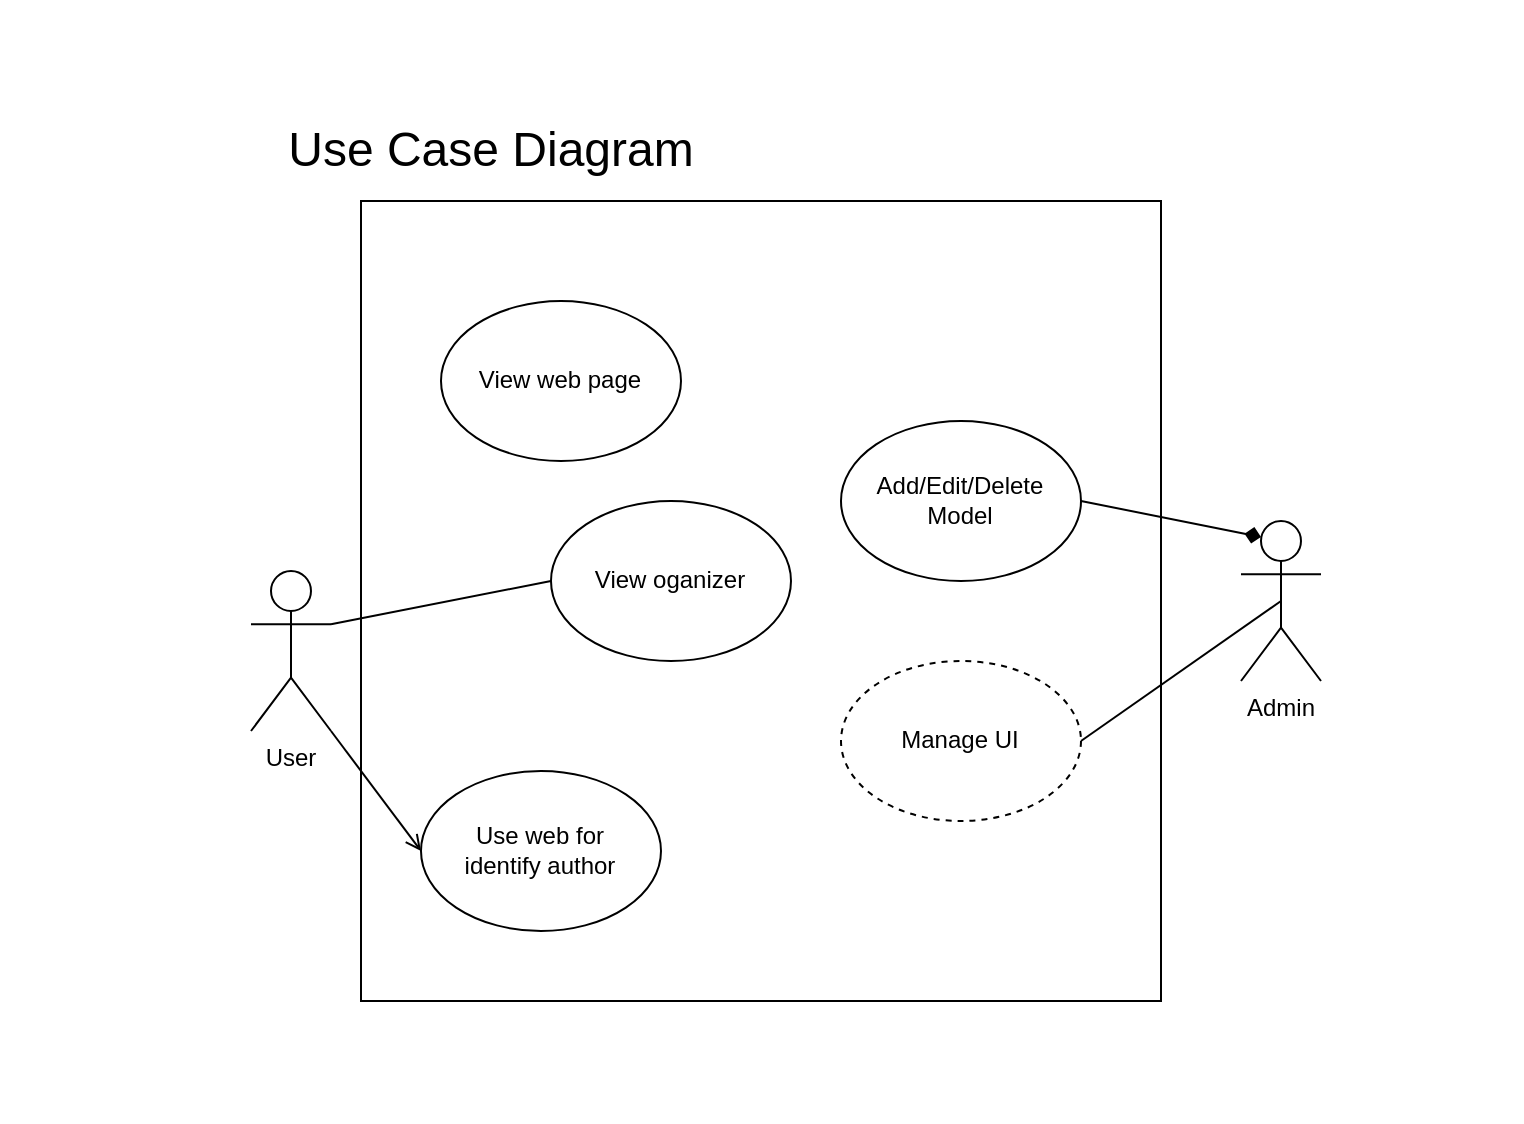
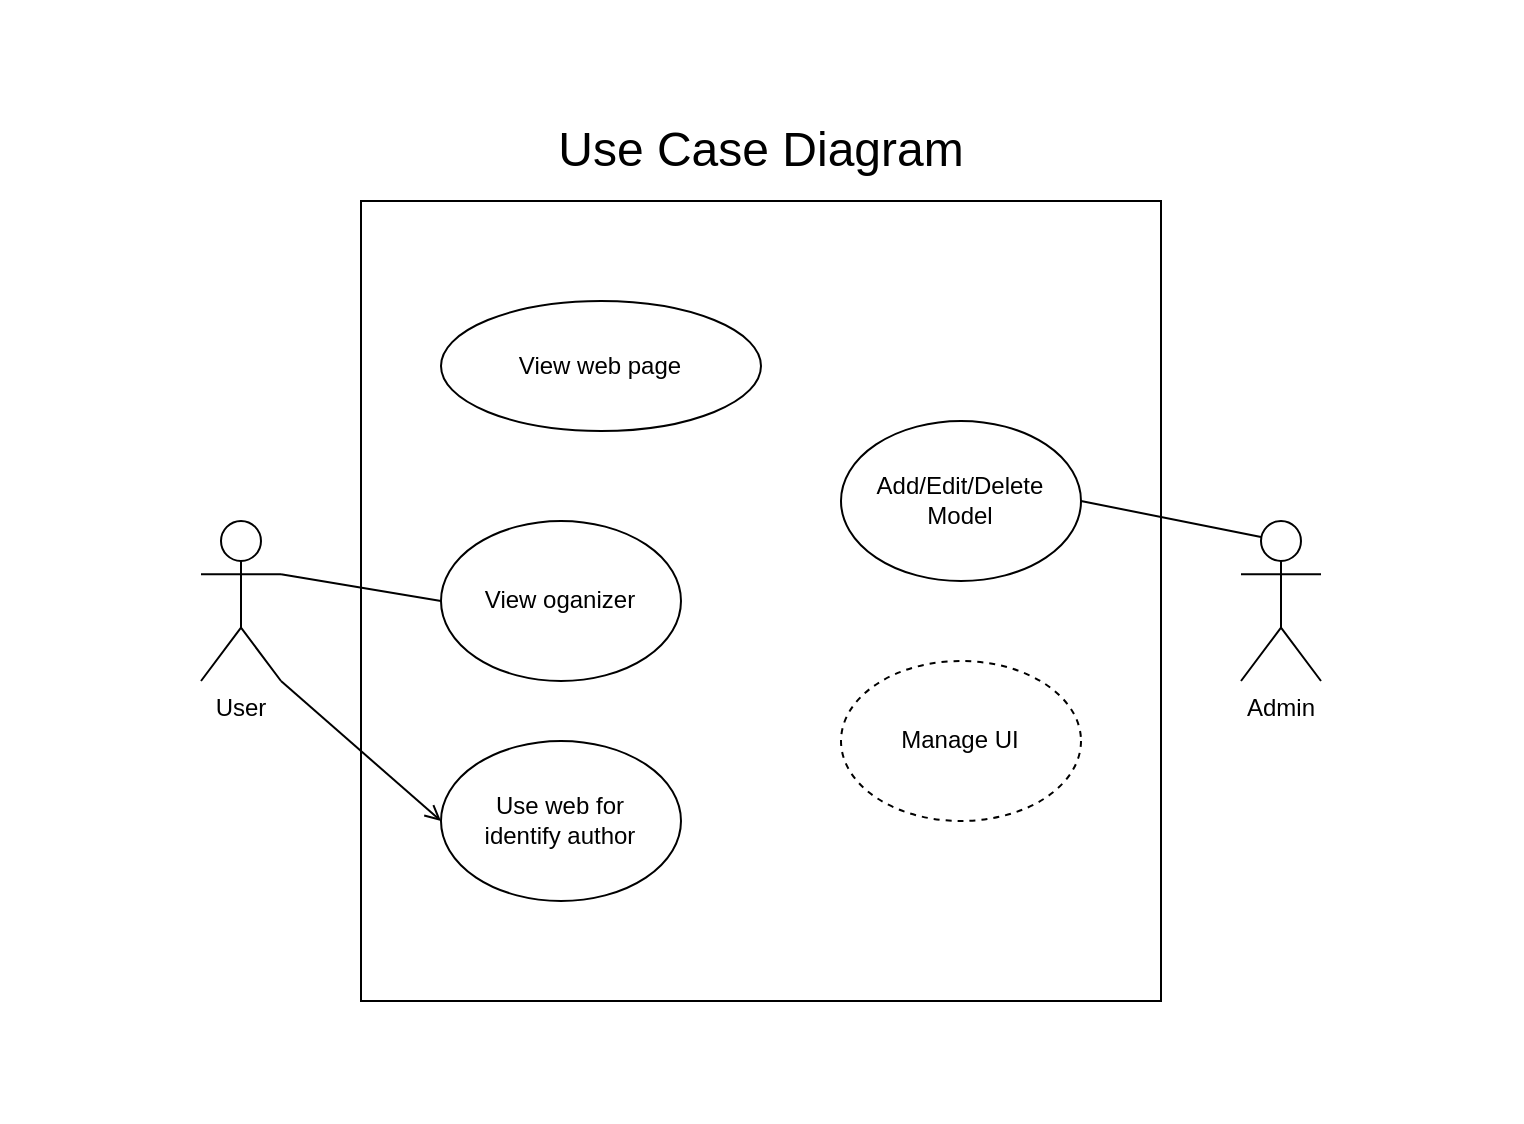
(491, 151) -> (761, 151)
(561, 381) -> (601, 366)
(1245, 534) -> (1252, 535)
(671, 581) -> (561, 601)
(291, 651) -> (241, 601)
(1179, 673) -> none
(541, 851) -> (561, 821)
